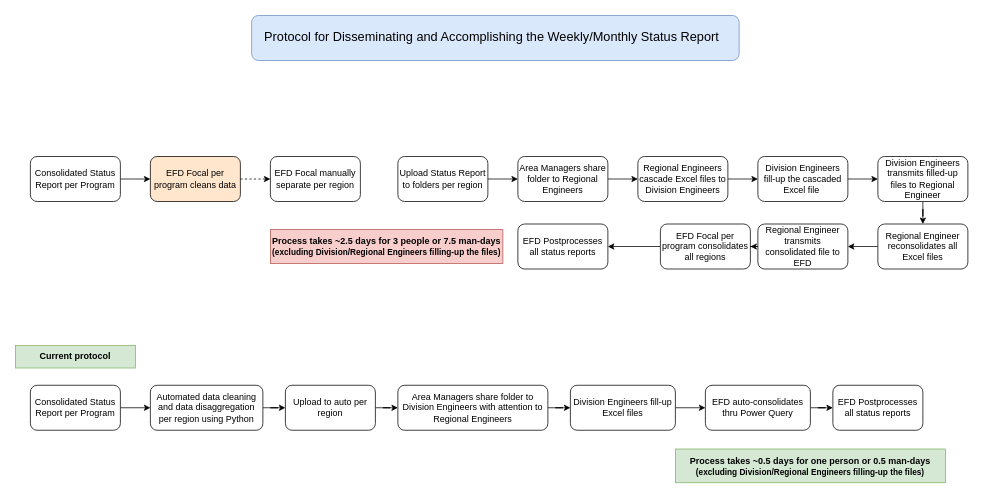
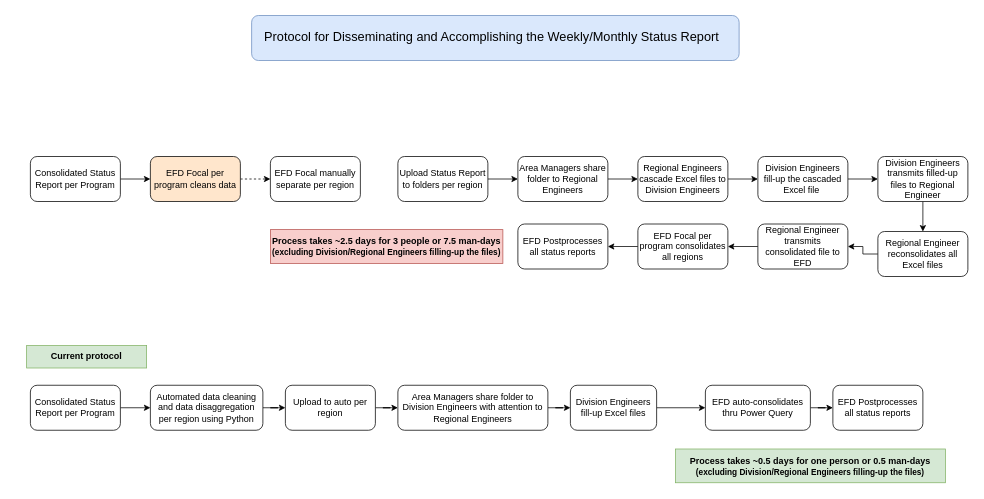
(705, 246) -> (683, 246)
(923, 246) -> (923, 254)
(75, 357) -> (87, 357)
(623, 408) -> (614, 408)
